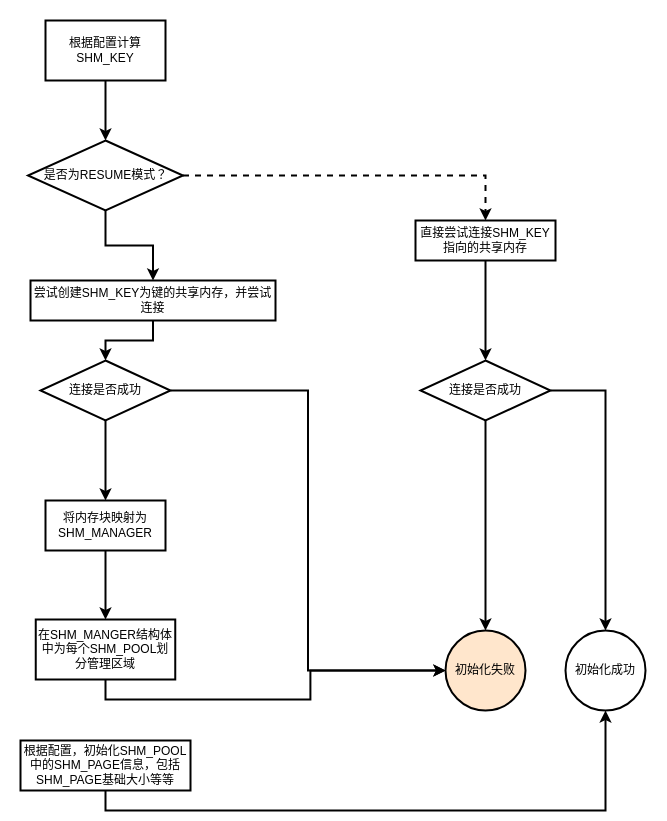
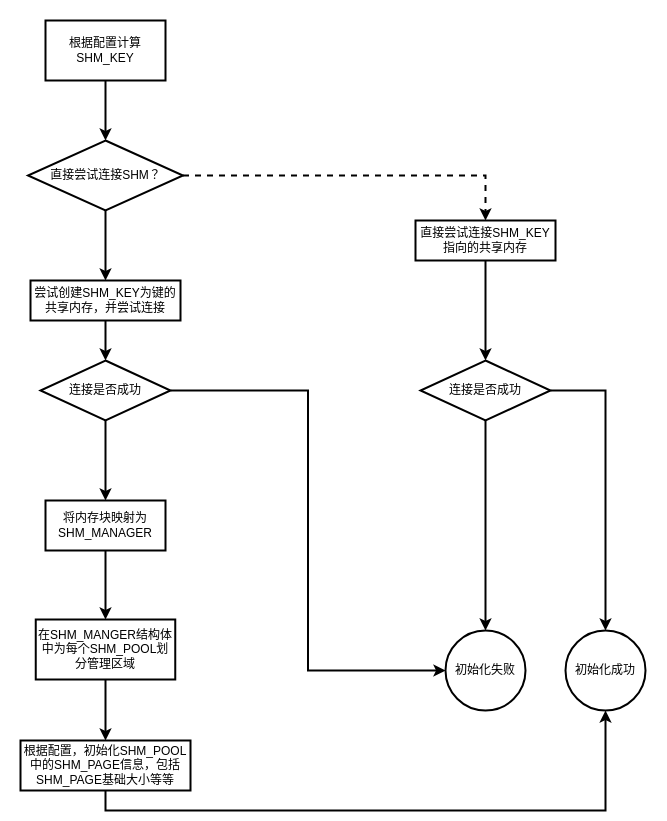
(106, 176) -> (106, 176)
(153, 301) -> (106, 301)
(486, 671) -> (486, 671)
(220, 700) -> (106, 714)
